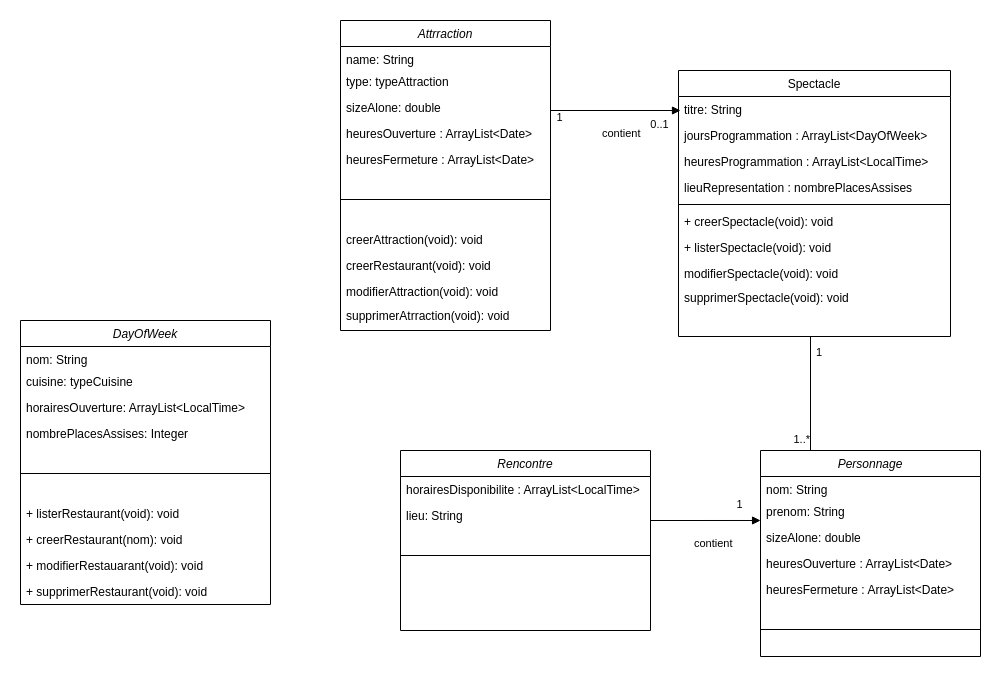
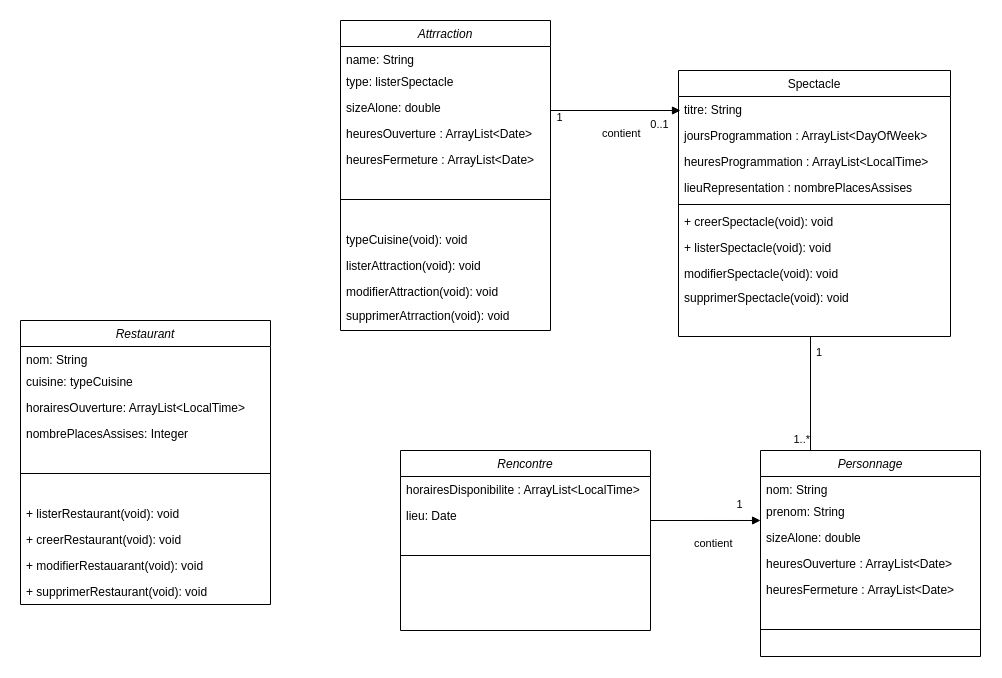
(409, 82) -> (409, 82)
(429, 240) -> (414, 240)
(430, 266) -> (429, 266)
(145, 334) -> (145, 334)
(439, 516) -> (433, 516)
(114, 540) -> (116, 540)
